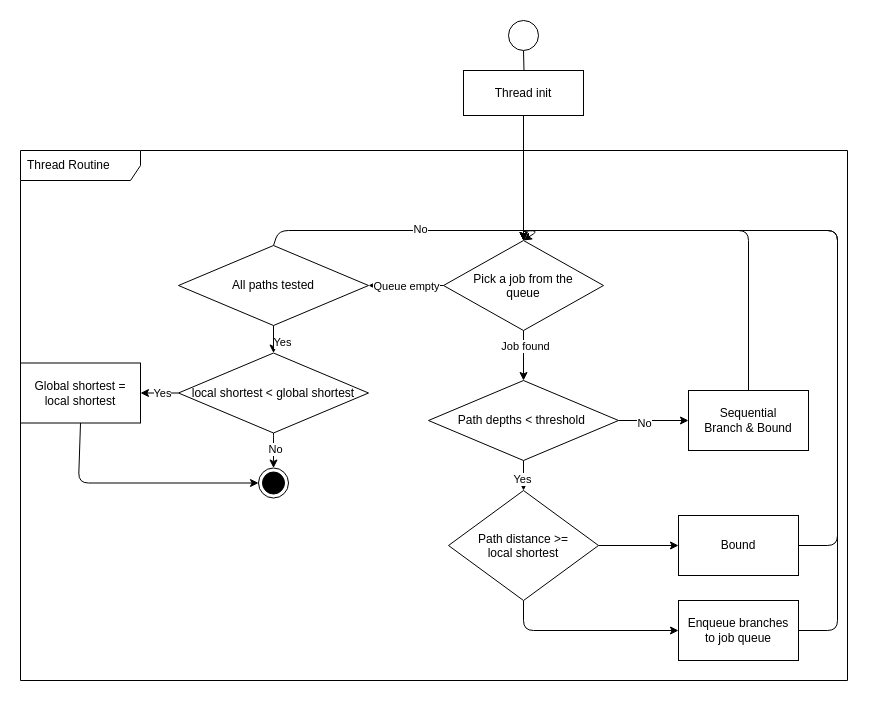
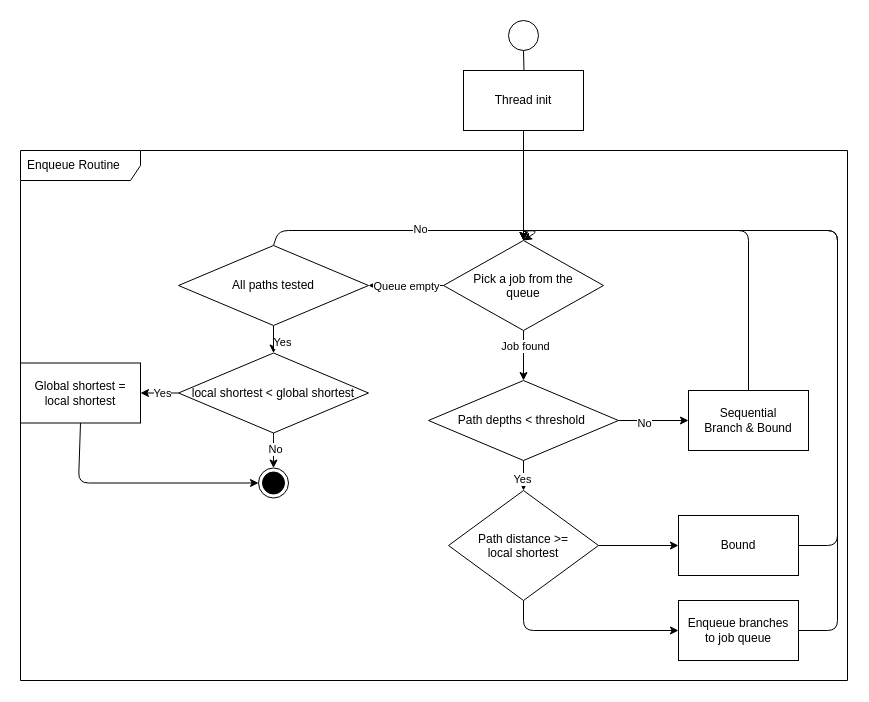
(524, 93) -> (524, 101)
(71, 166) -> (75, 166)
